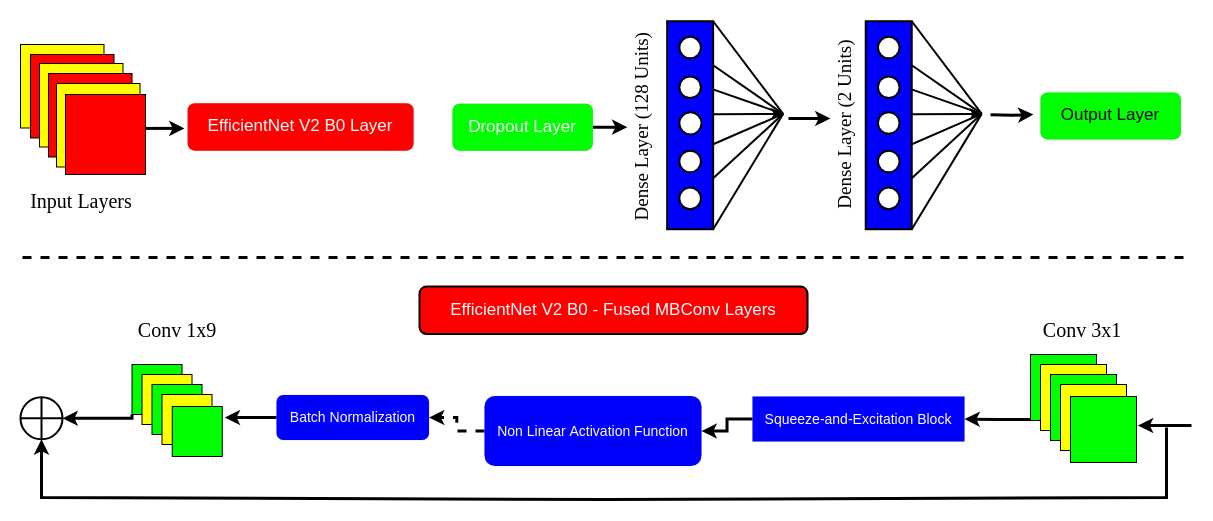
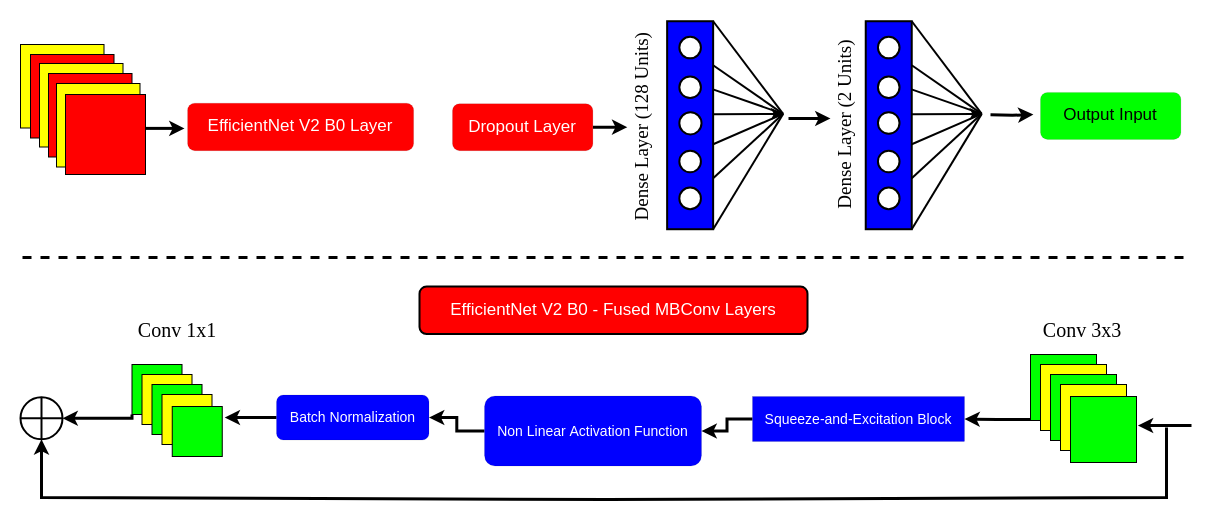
(1111, 116) -> (1111, 116)
(523, 127) -> (523, 127)
(81, 200) -> none
(178, 330) -> (178, 330)
(1083, 330) -> (1083, 330)
(457, 427) -> (457, 427)
